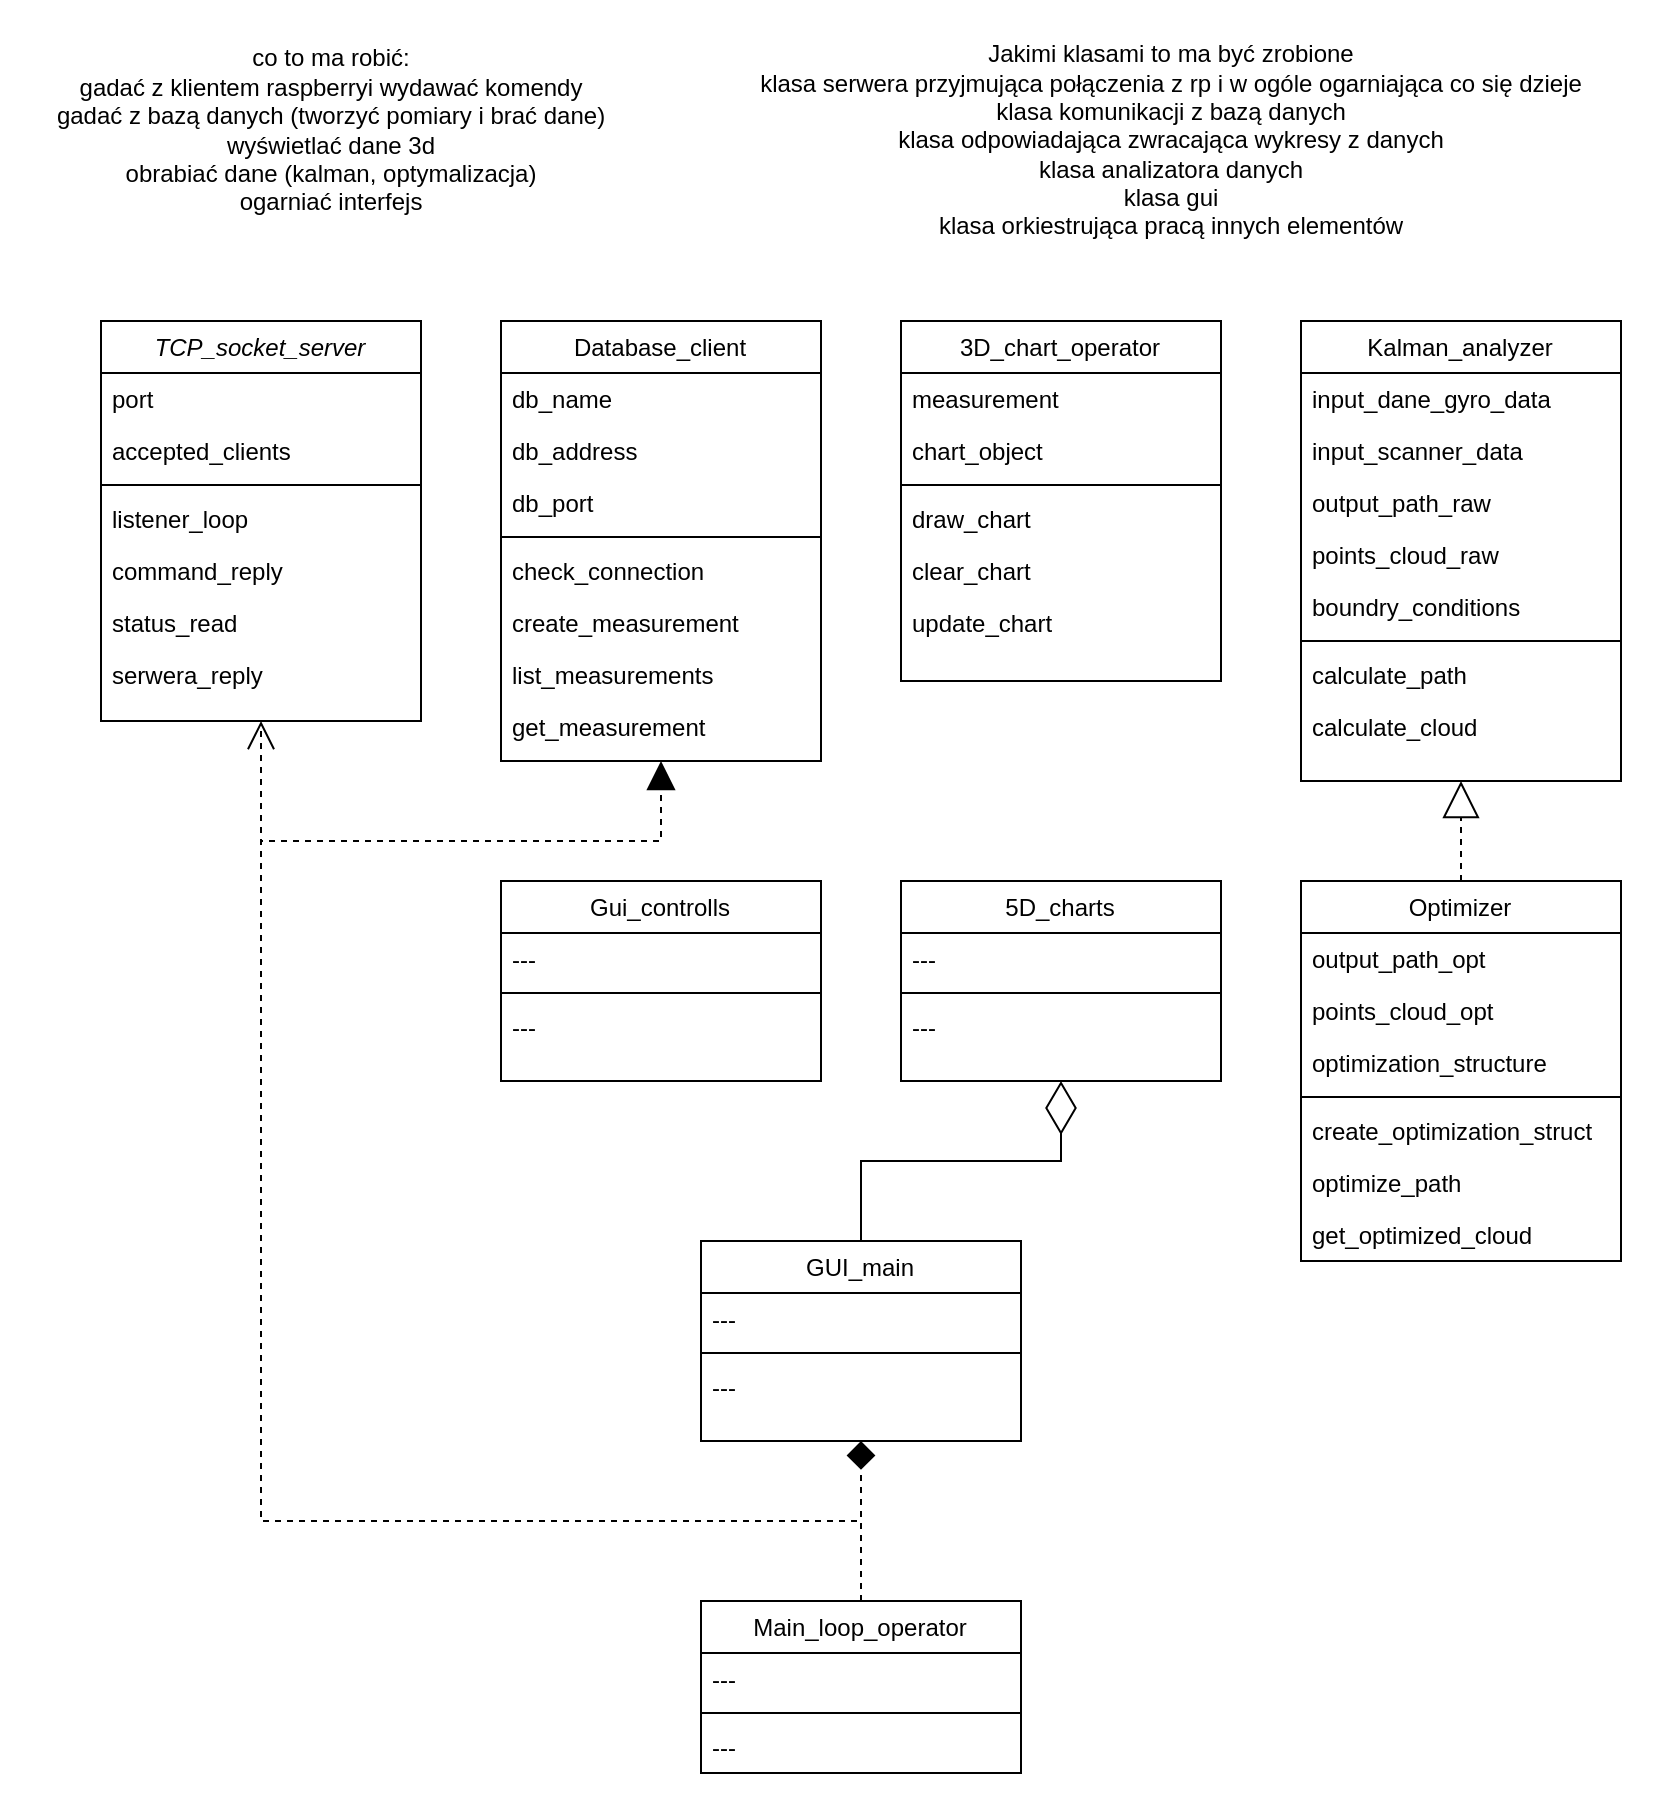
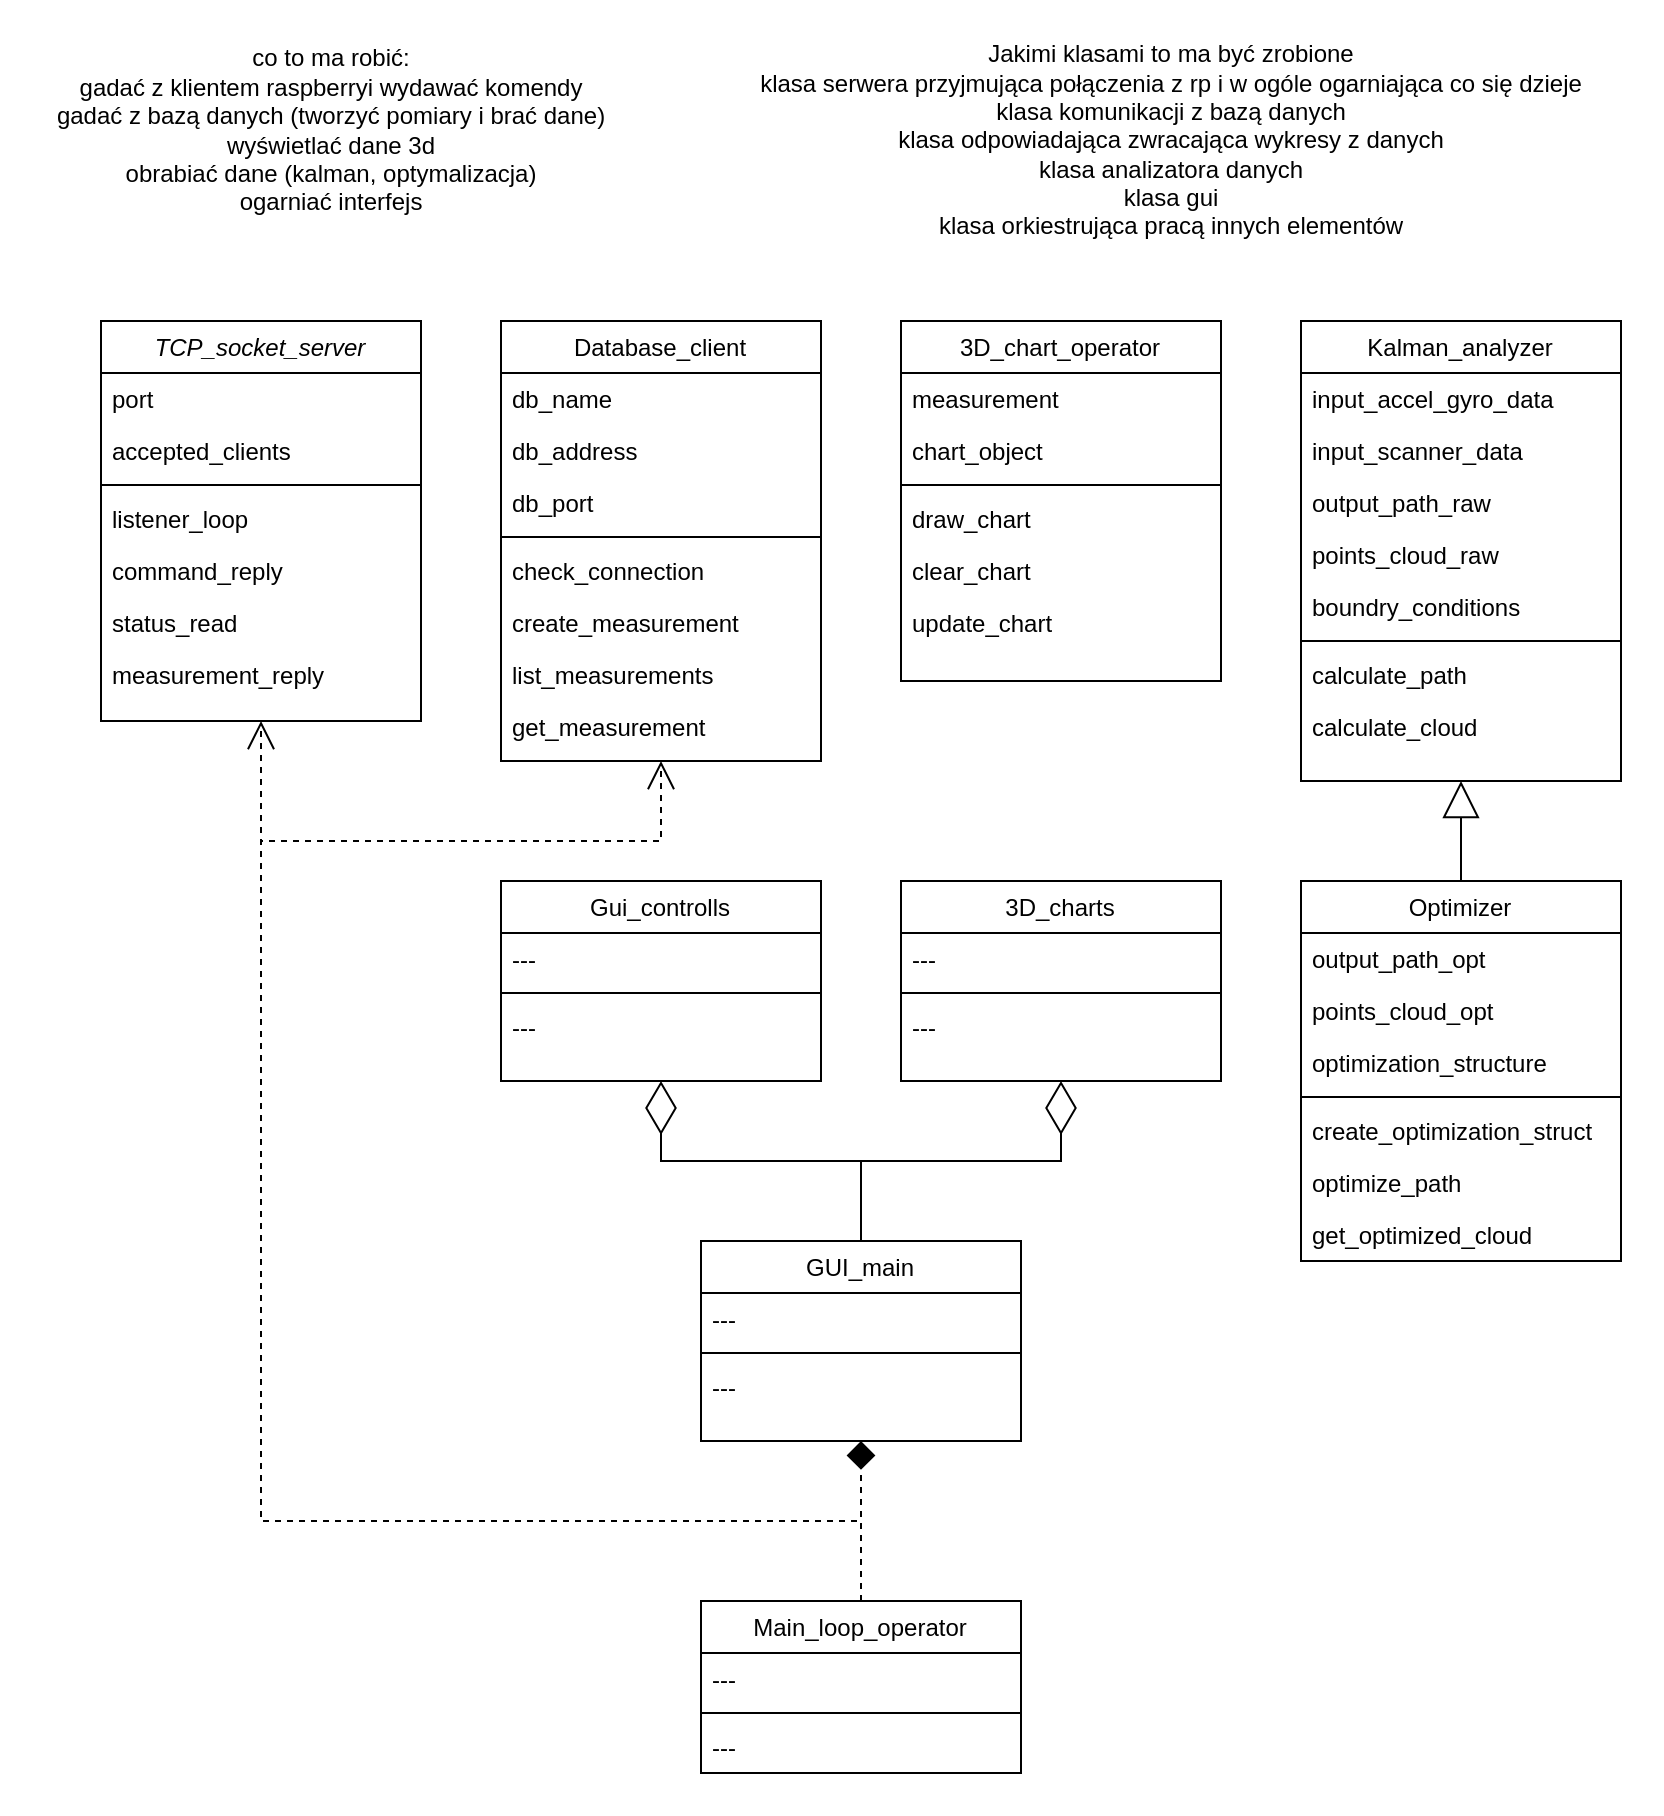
(1443, 400) -> (1447, 400)
(196, 676) -> (223, 676)
(661, 790) -> (661, 779)
(1461, 848) -> (1461, 848)
(1060, 908) -> (1060, 908)
none -> (745, 1161)
